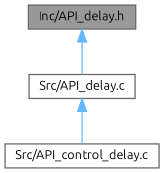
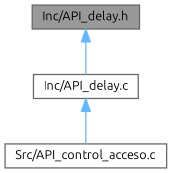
(82, 86) -> (86, 86)
(82, 156) -> (86, 156)
